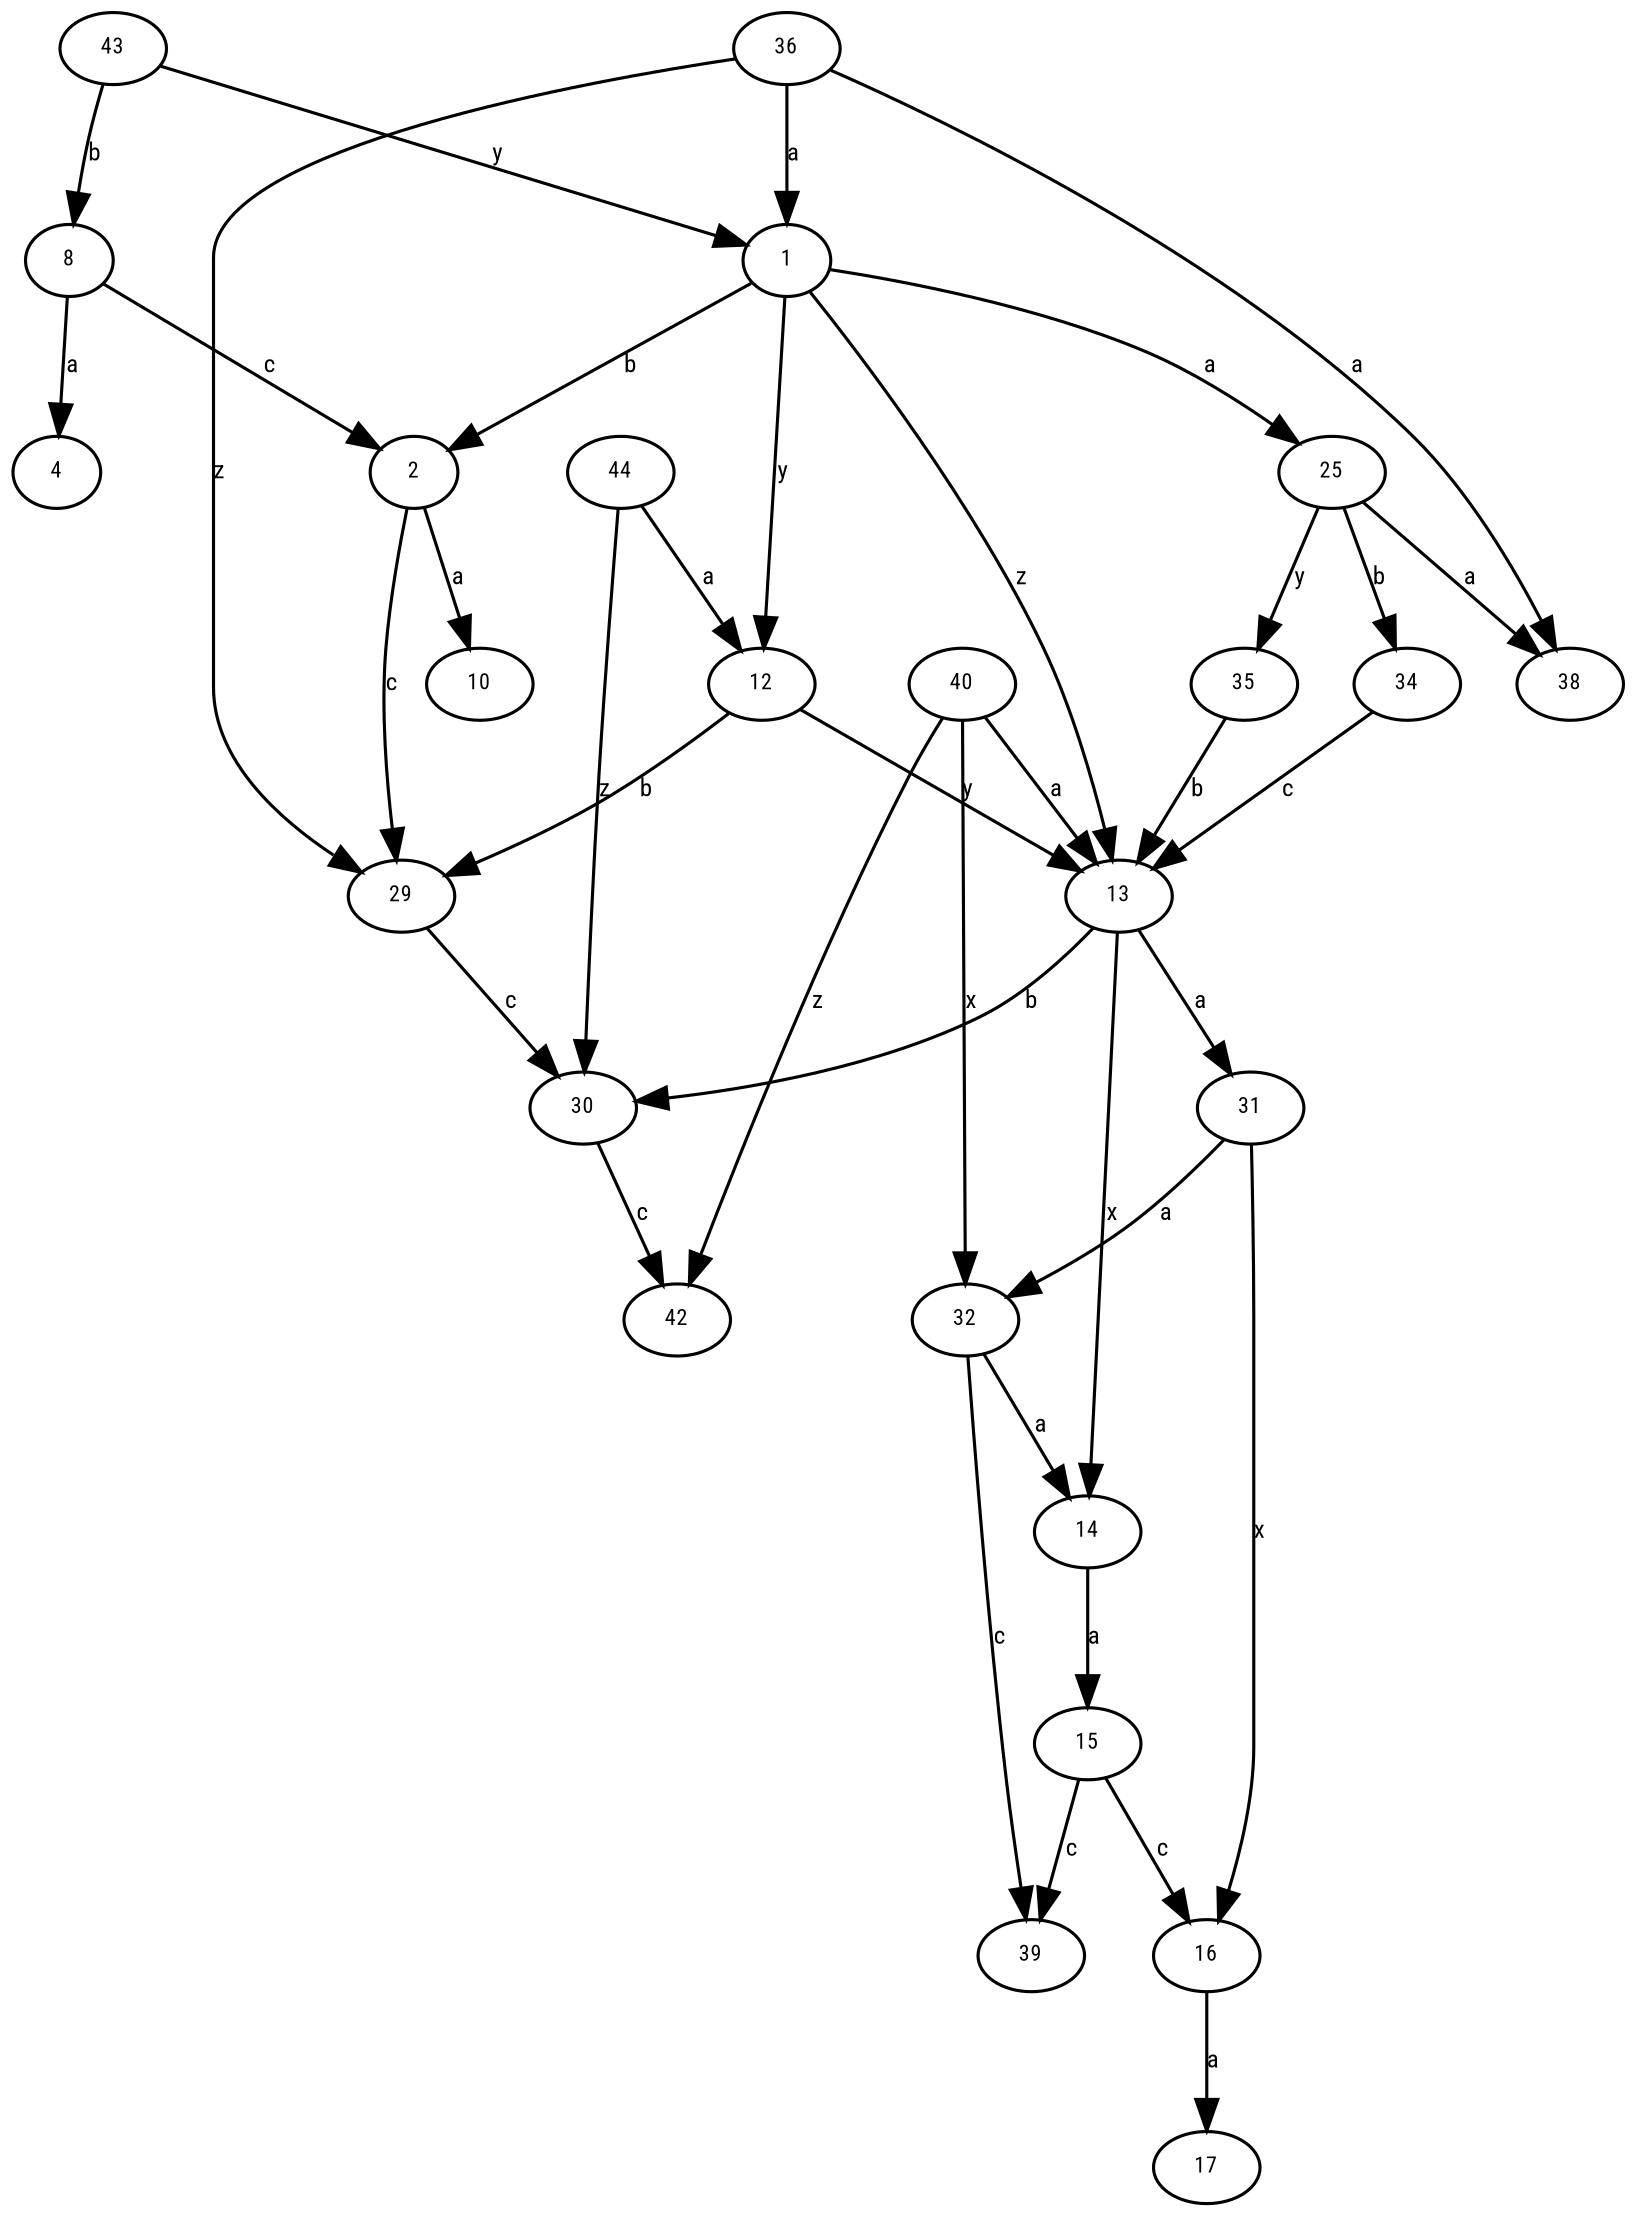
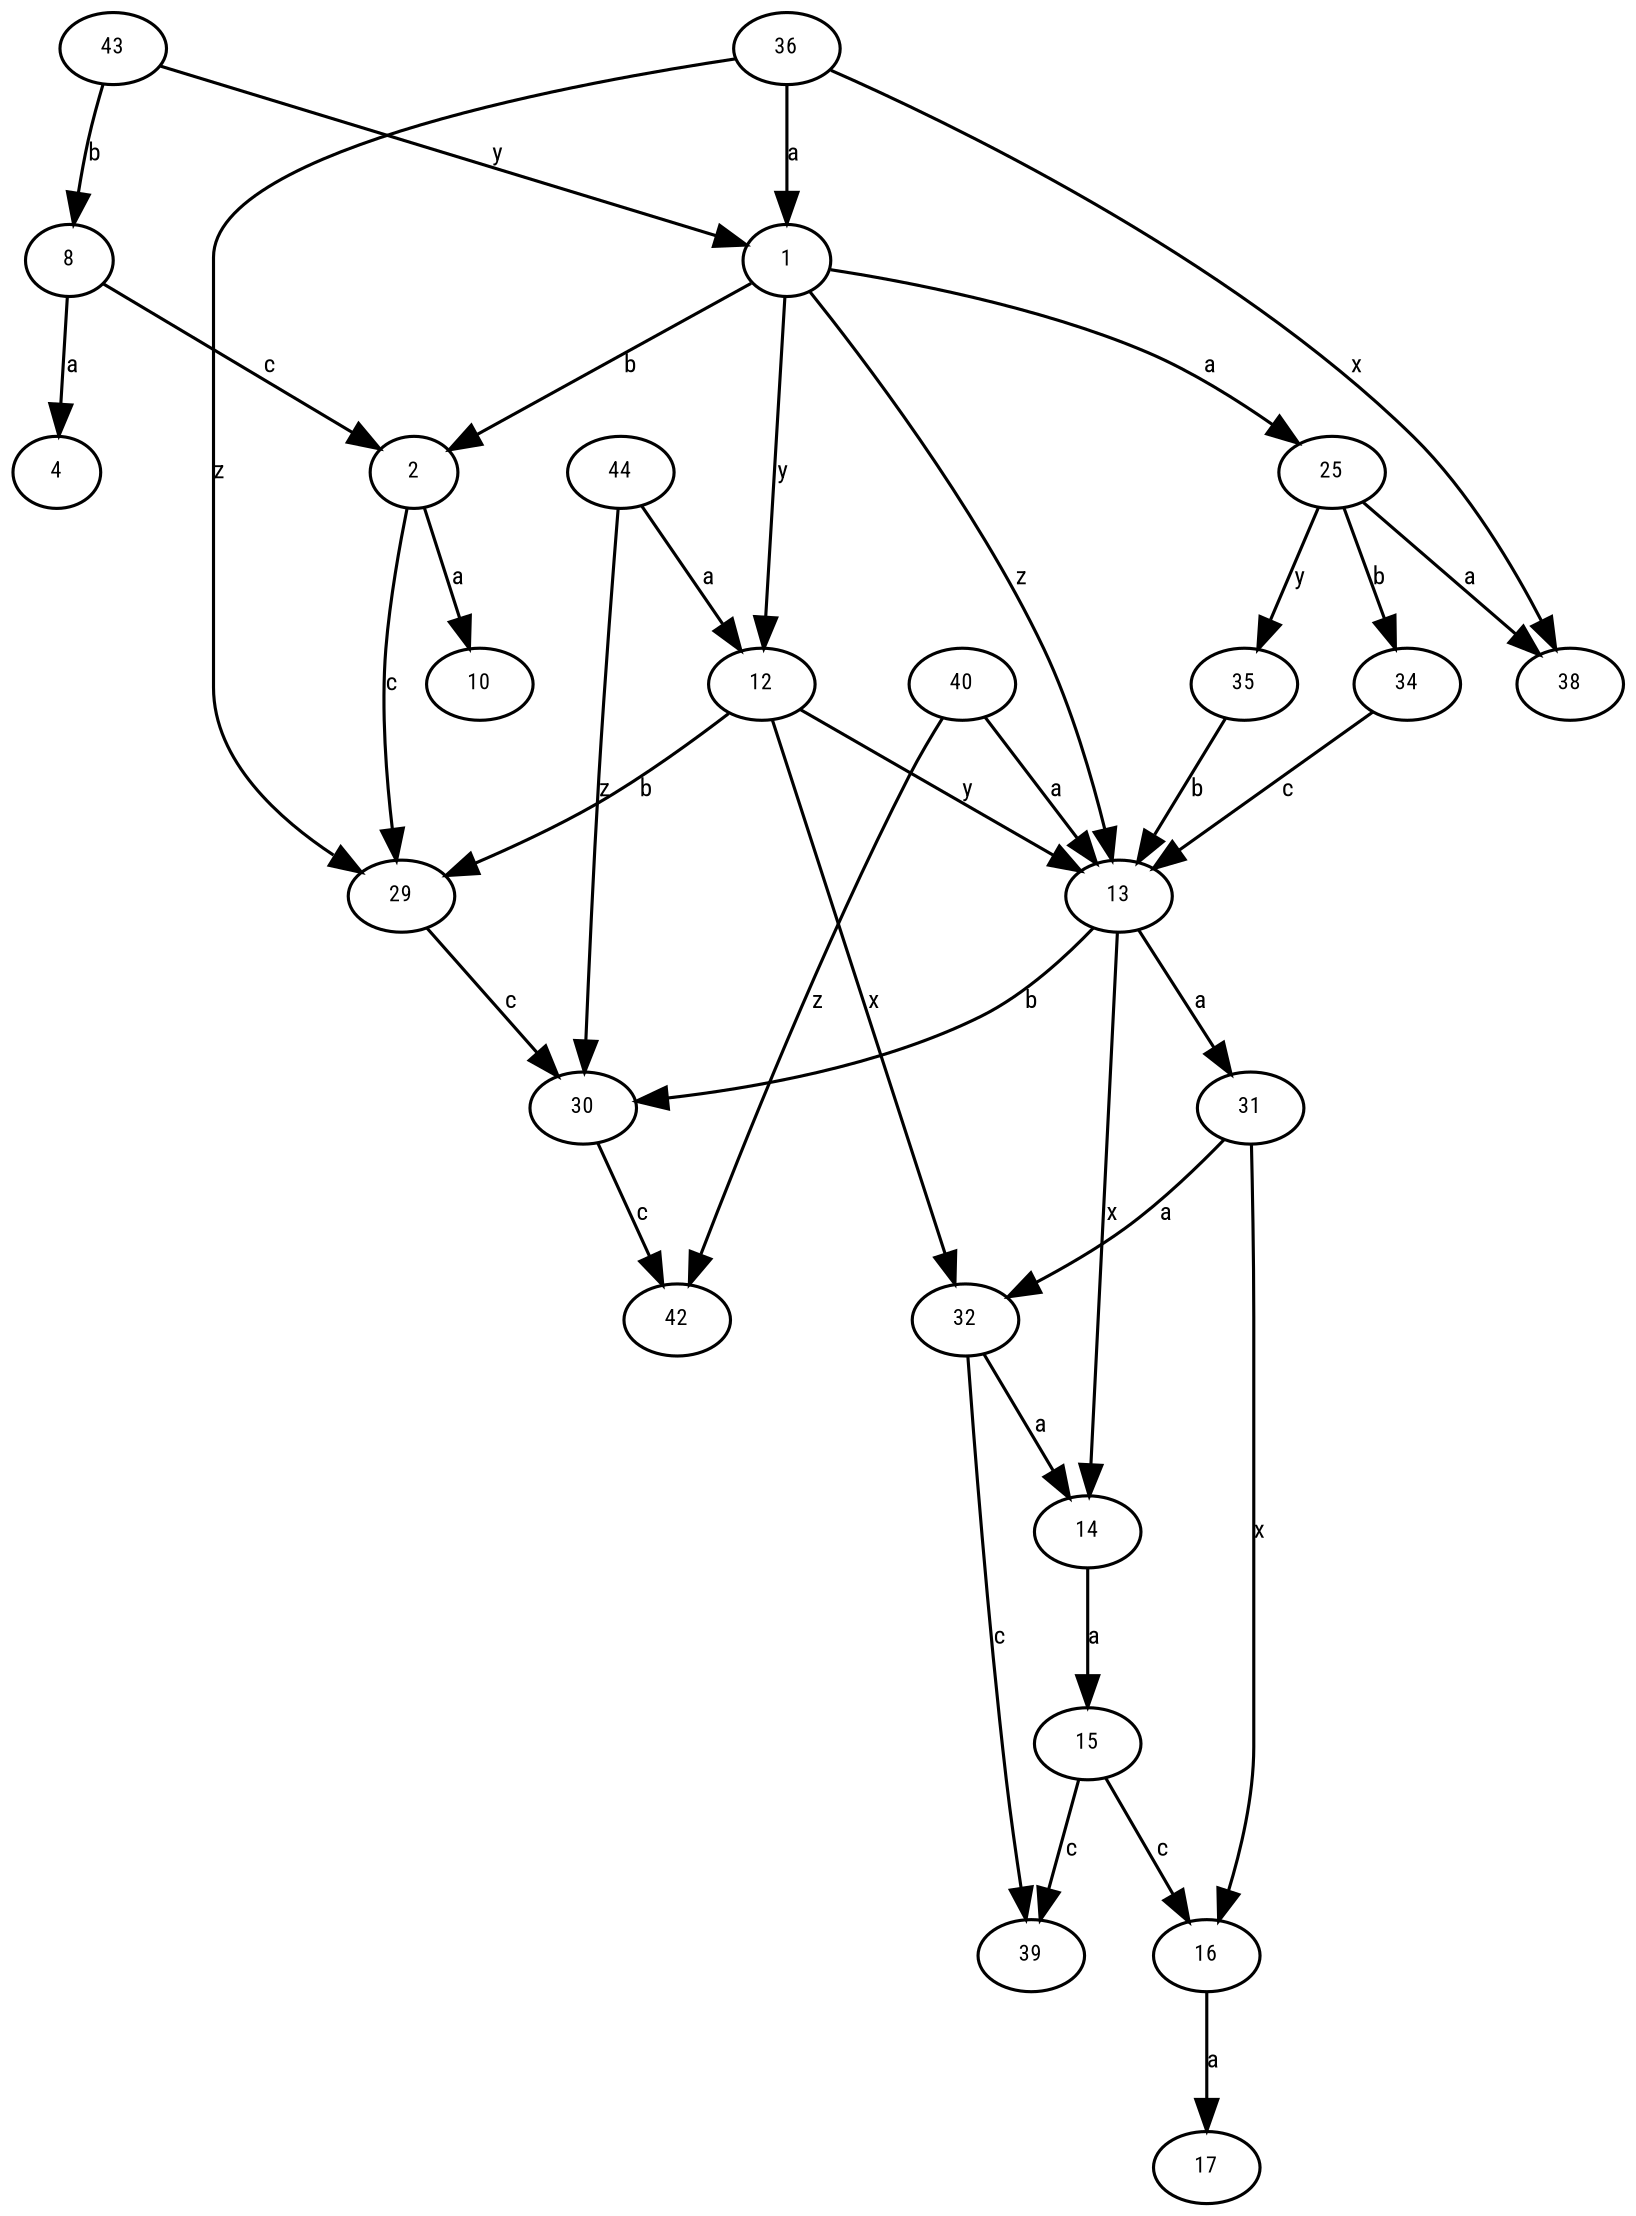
(1357, 366) -> (1357, 366)
(964, 986) -> (859, 987)
